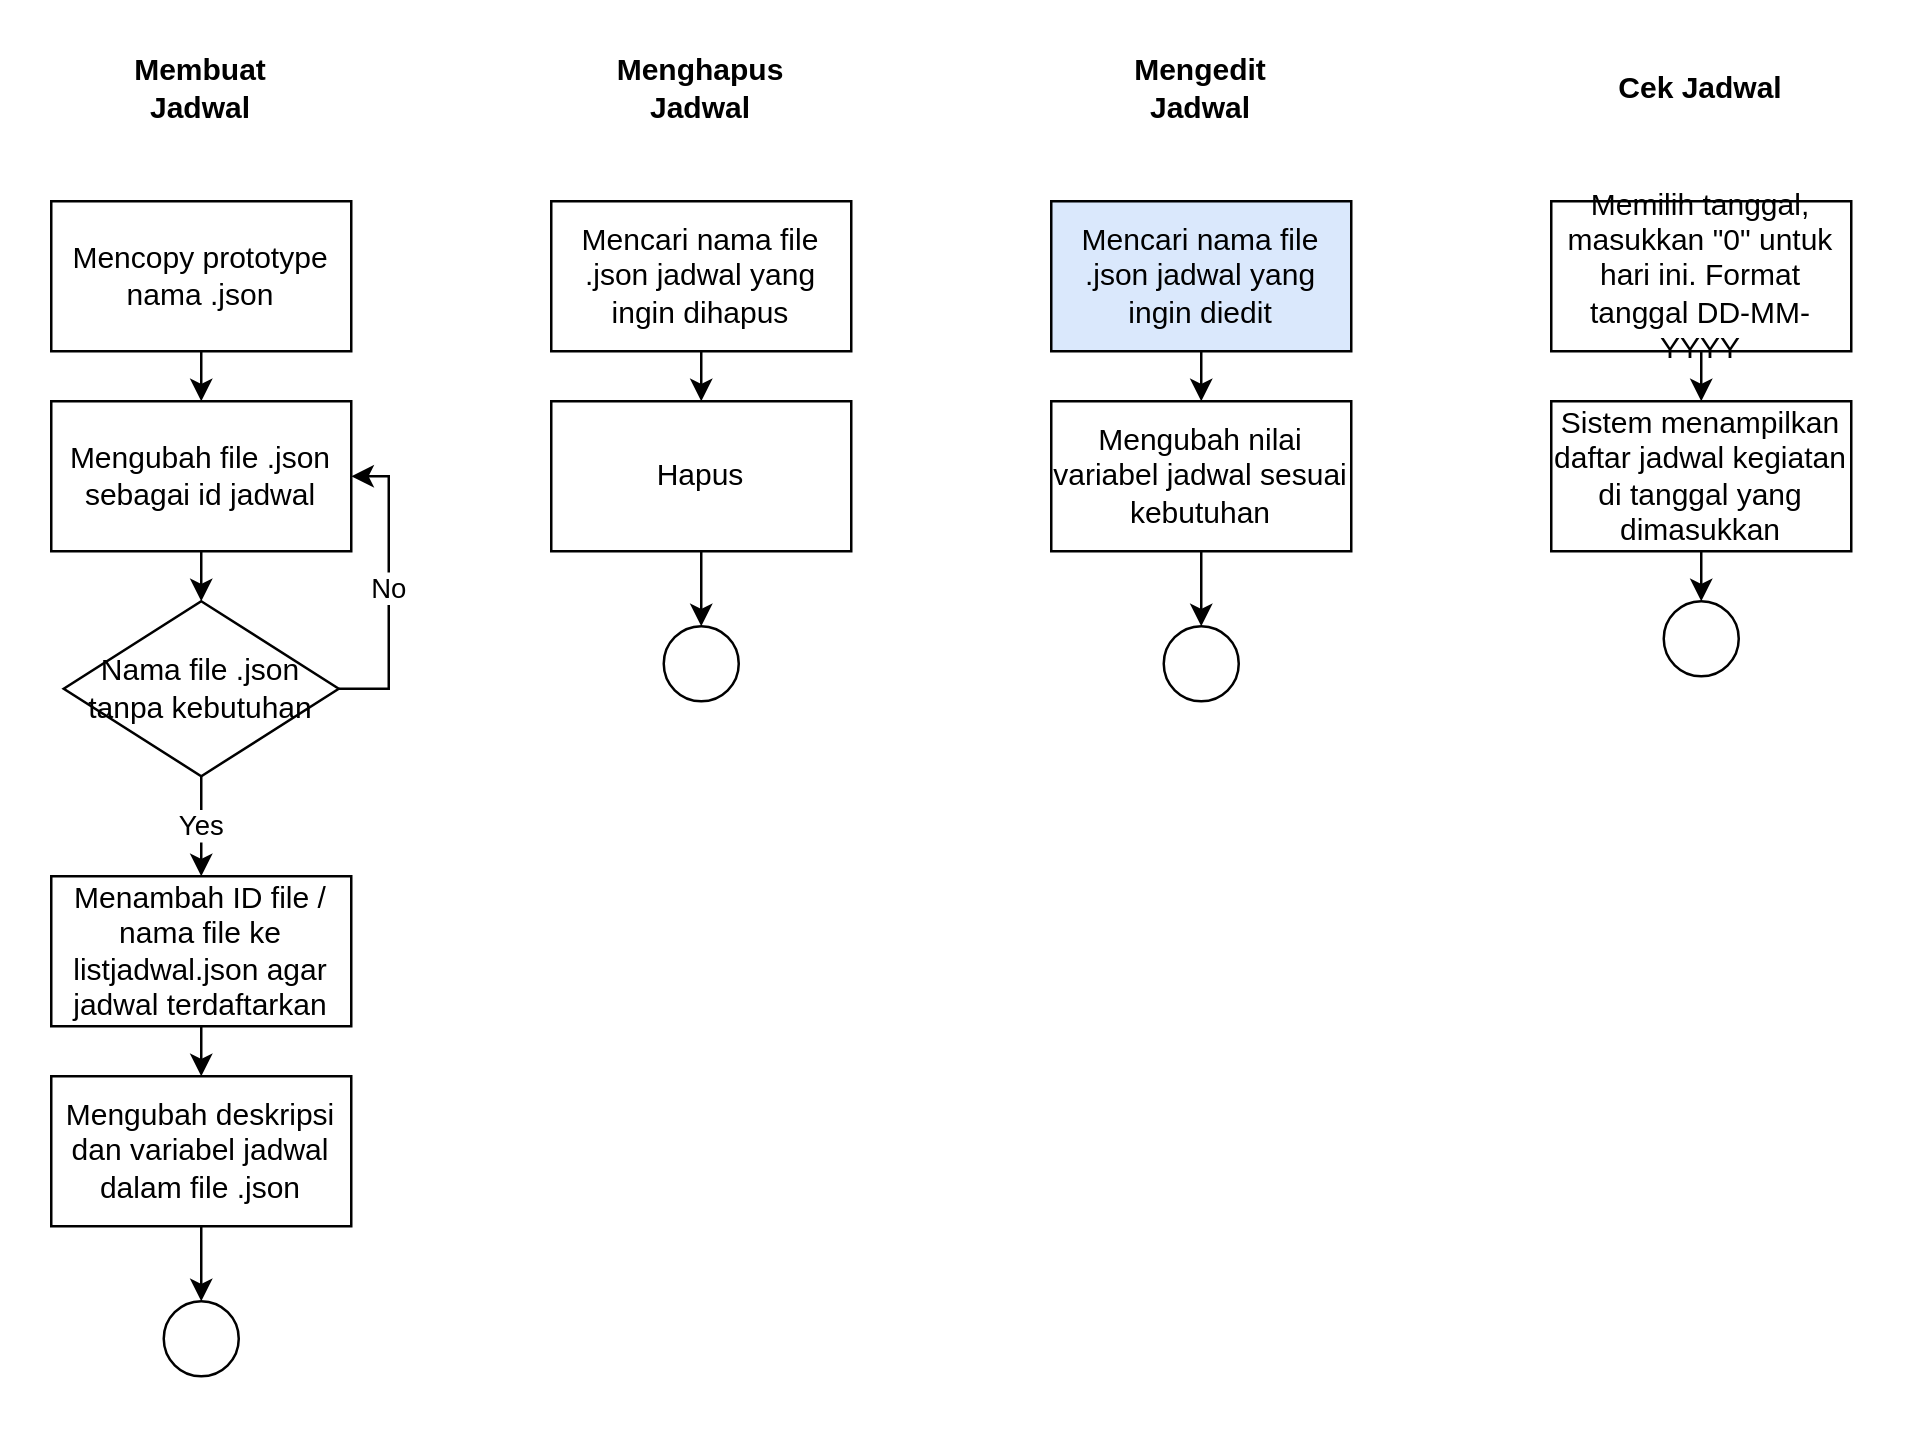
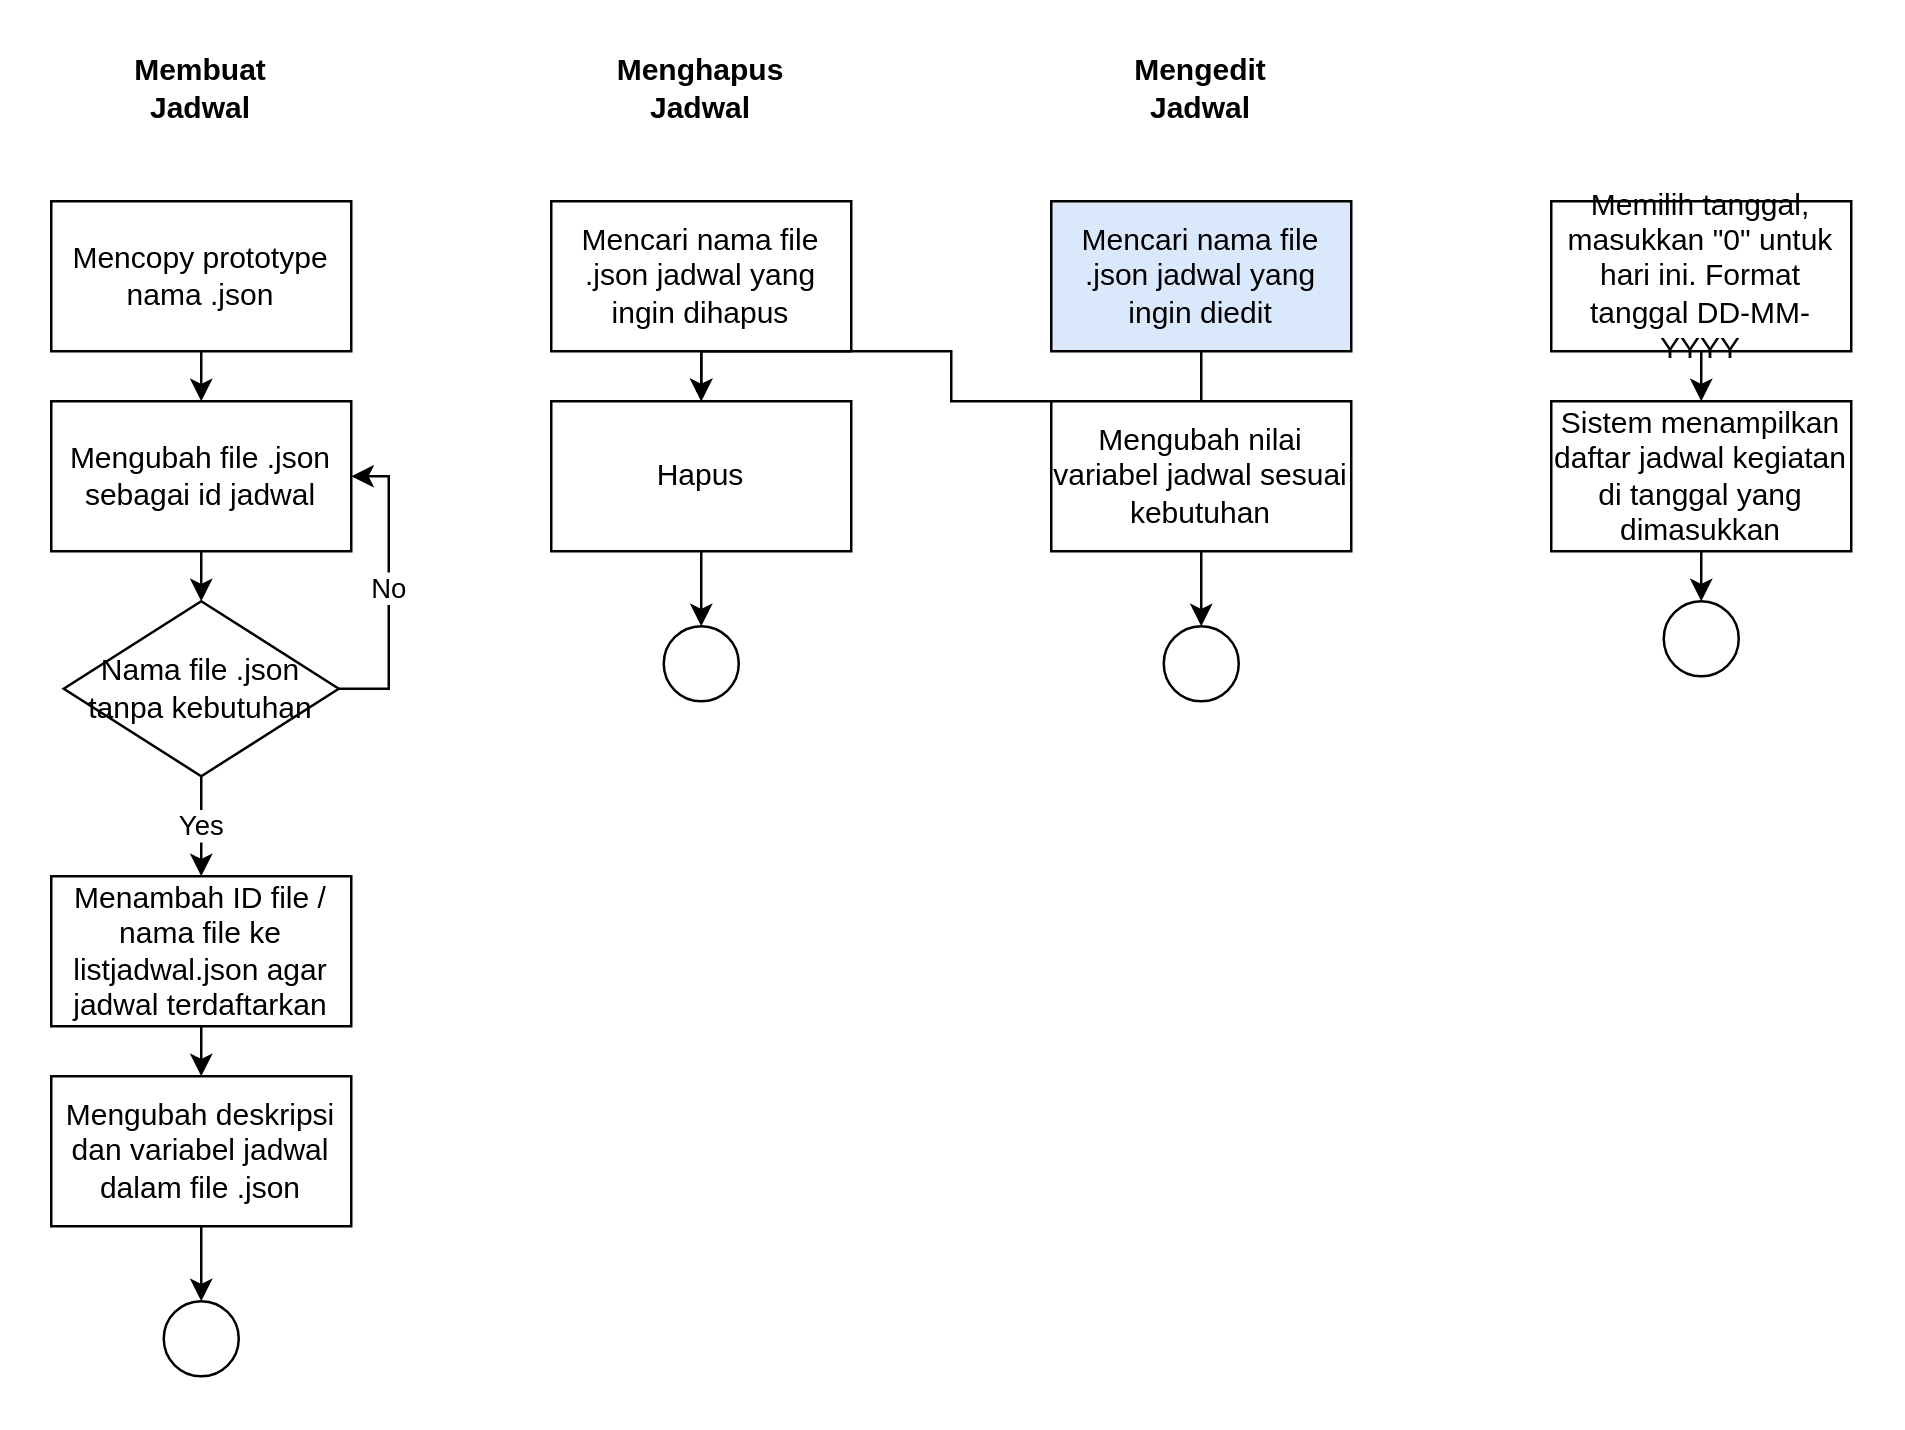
(1701, 89) -> none
(1201, 383) -> (951, 376)
